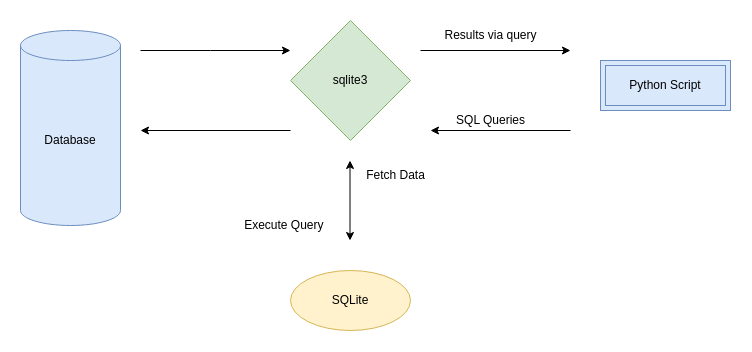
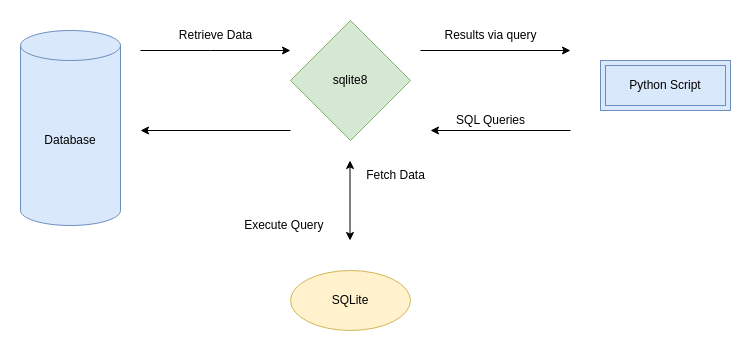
none -> (216, 36)
(351, 81) -> (351, 81)
